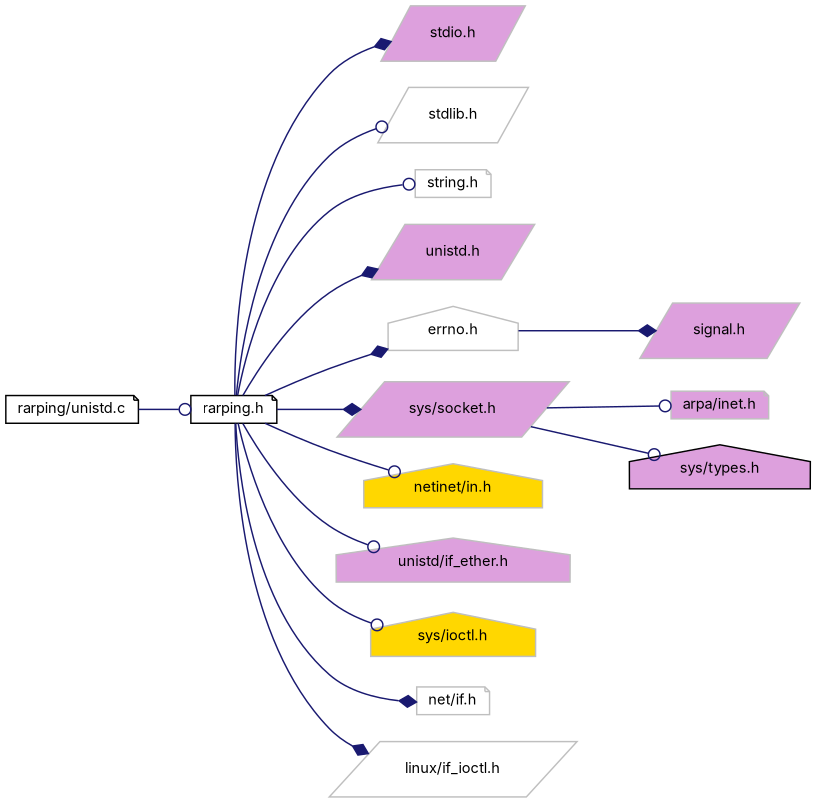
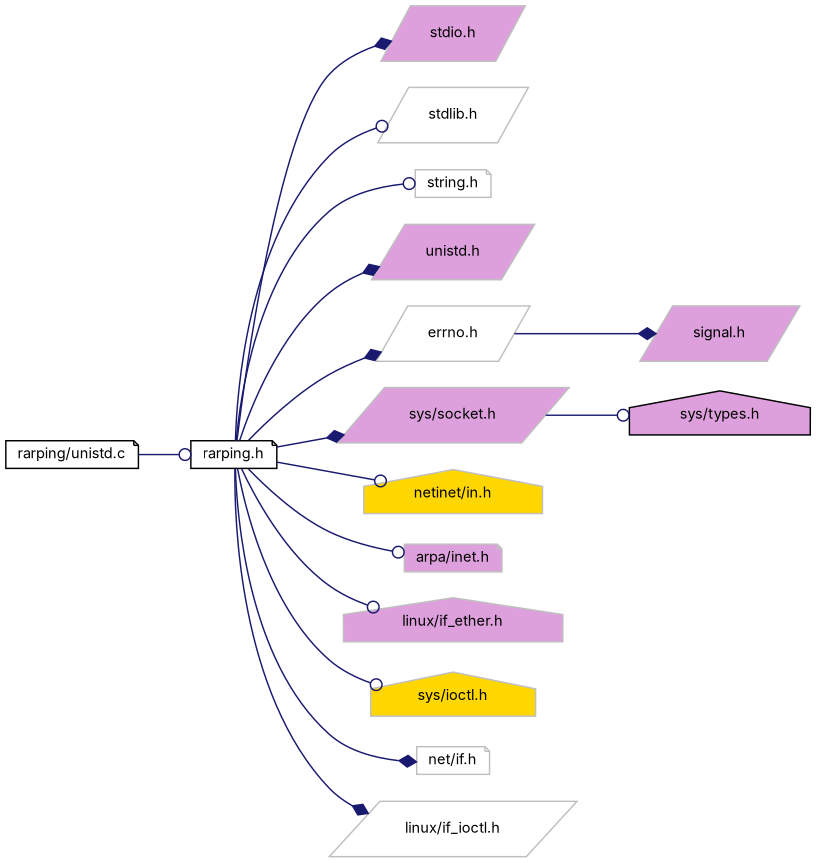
(453, 331) -> (453, 334)
(603, 407) -> (313, 523)
(453, 562) -> (453, 622)
